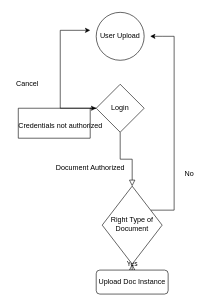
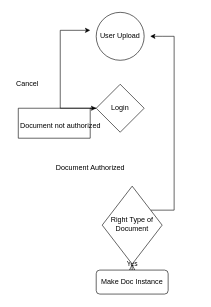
(61, 126) -> (61, 126)
(122, 159) -> none
(189, 174) -> none
(132, 282) -> (132, 282)
